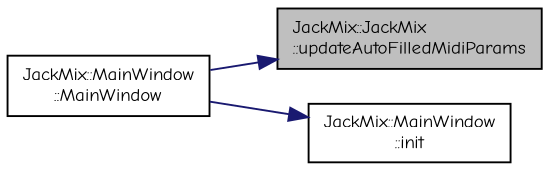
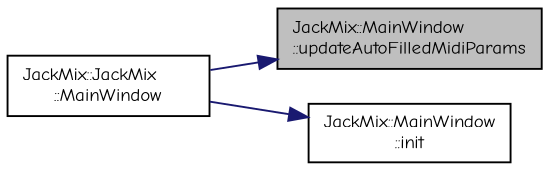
(410, 39) -> (410, 39)
(109, 86) -> (109, 86)
